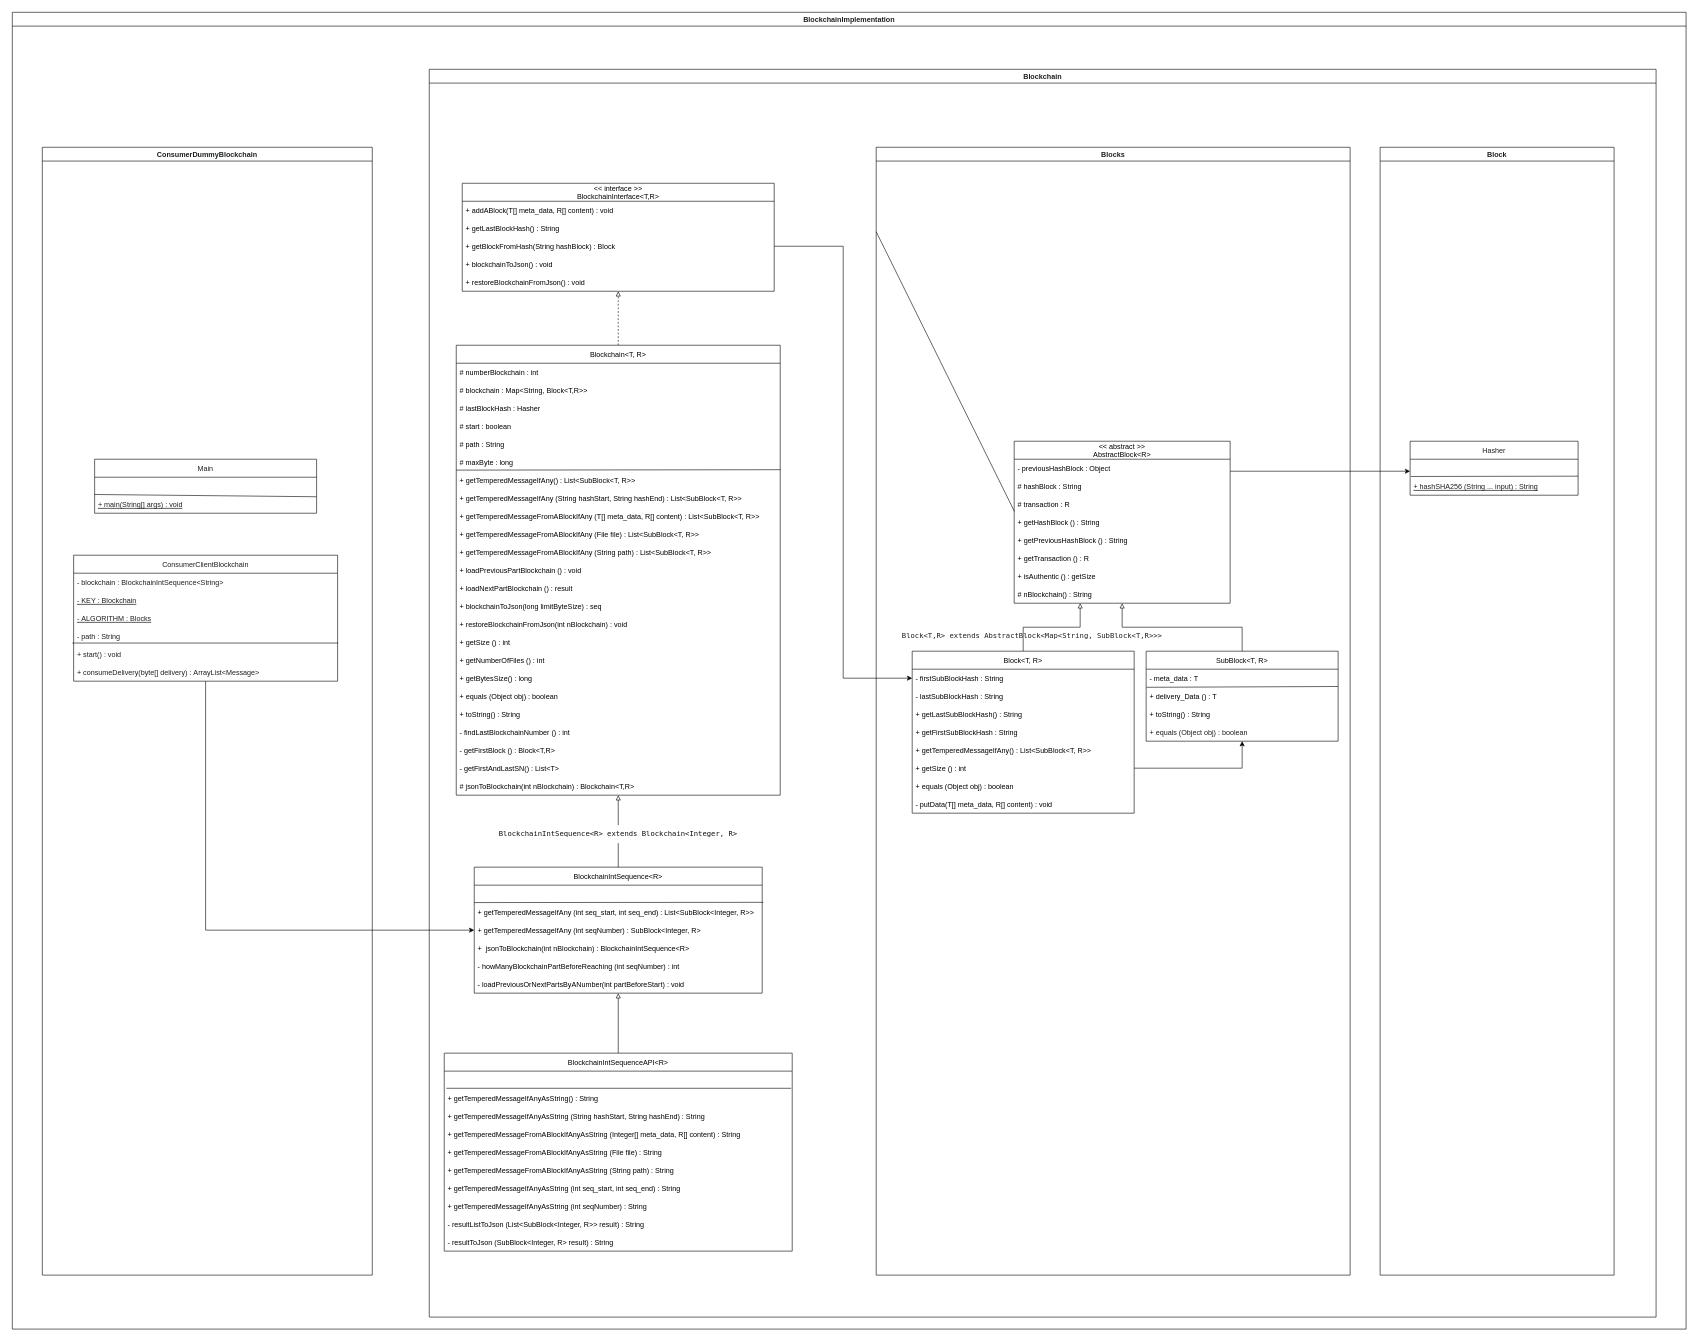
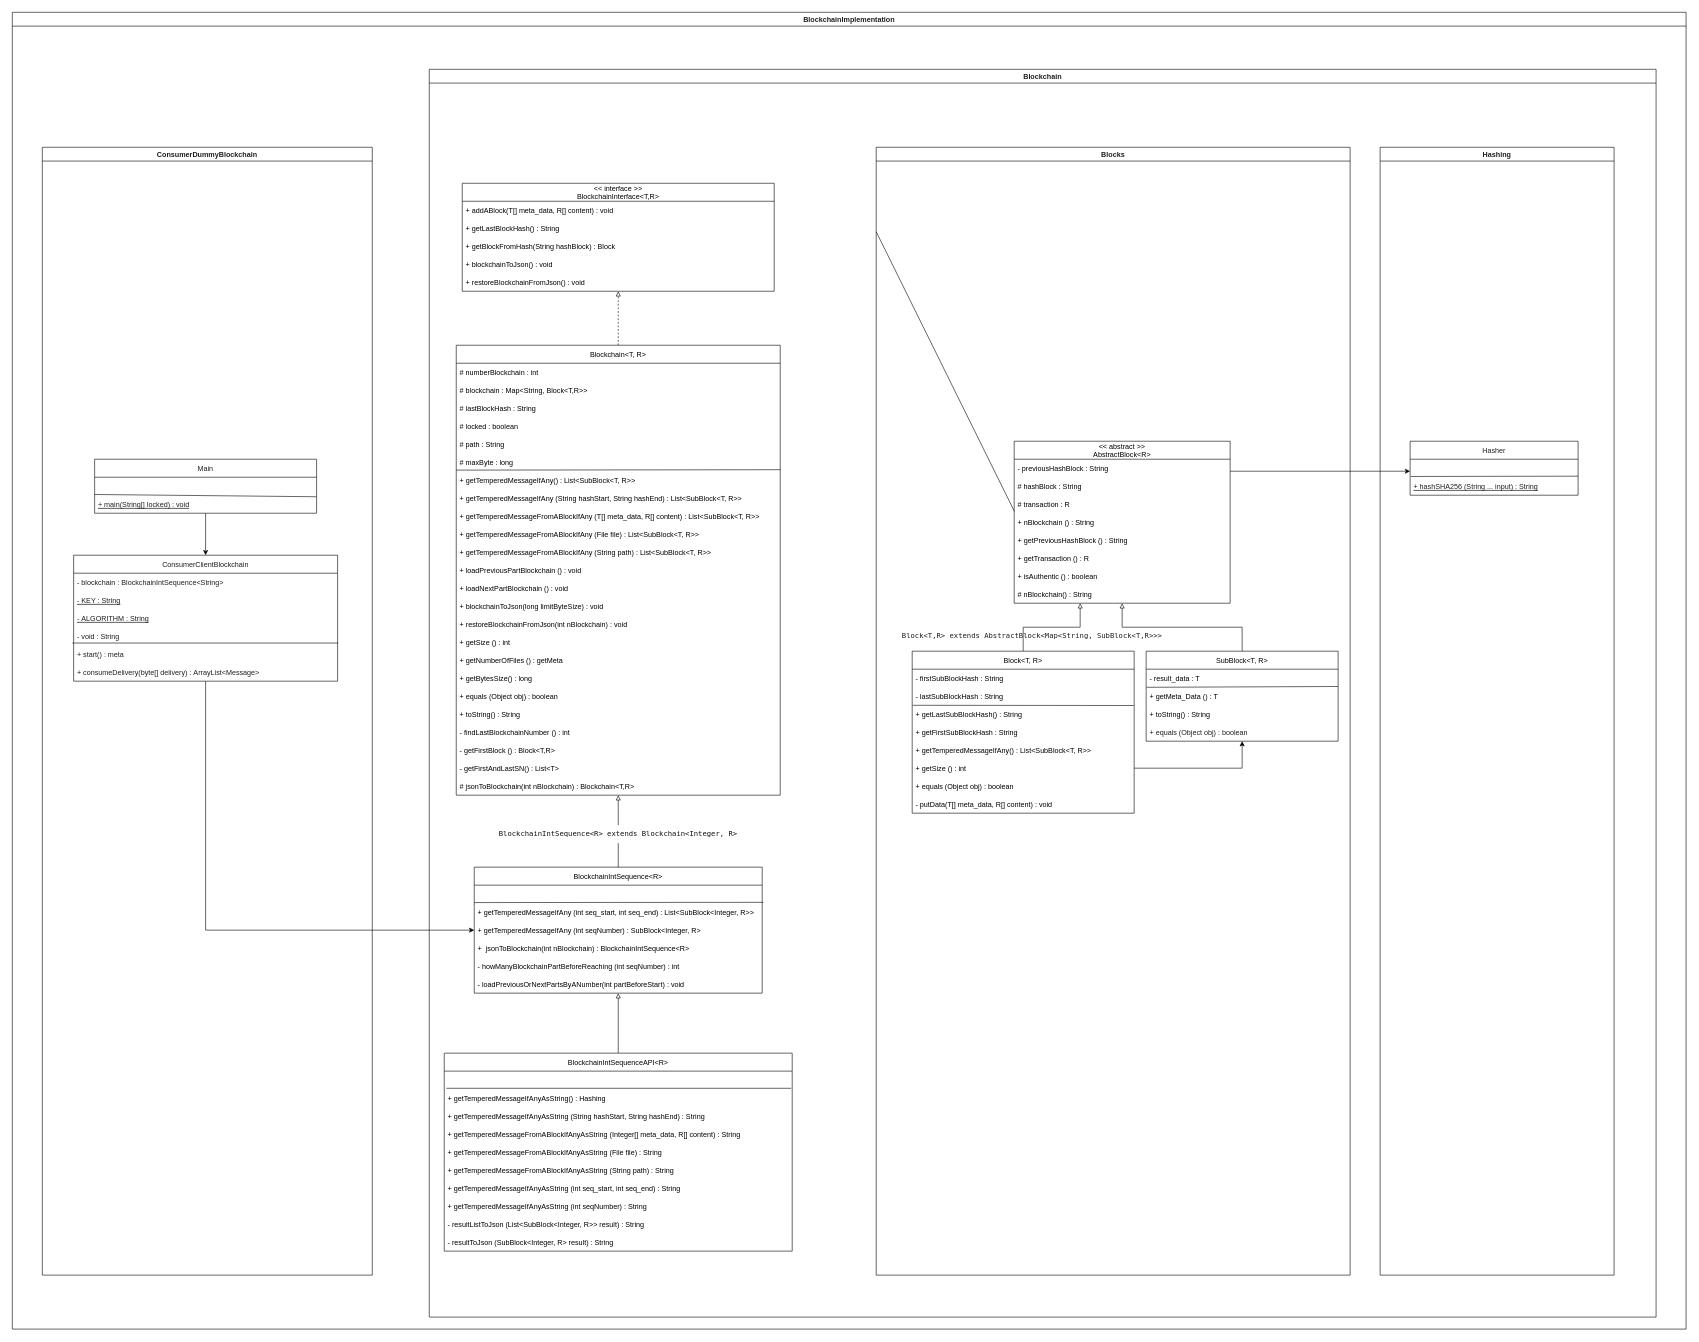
(1497, 155) -> (1497, 155)
(842, 246) -> none
(503, 409) -> (502, 409)
(490, 427) -> (491, 427)
(1069, 469) -> (1068, 469)
(148, 505) -> (151, 505)
(1065, 523) -> (1062, 523)
none -> (206, 533)
(1065, 577) -> (1065, 577)
(525, 589) -> (521, 589)
(109, 601) -> (101, 601)
(540, 607) -> (541, 607)
(113, 619) -> (113, 619)
(102, 637) -> (102, 637)
(104, 655) -> (105, 655)
(507, 661) -> (516, 661)
(1177, 679) -> (1180, 679)
(1188, 697) -> (1188, 697)
none -> (1023, 706)
(531, 1099) -> (533, 1099)
